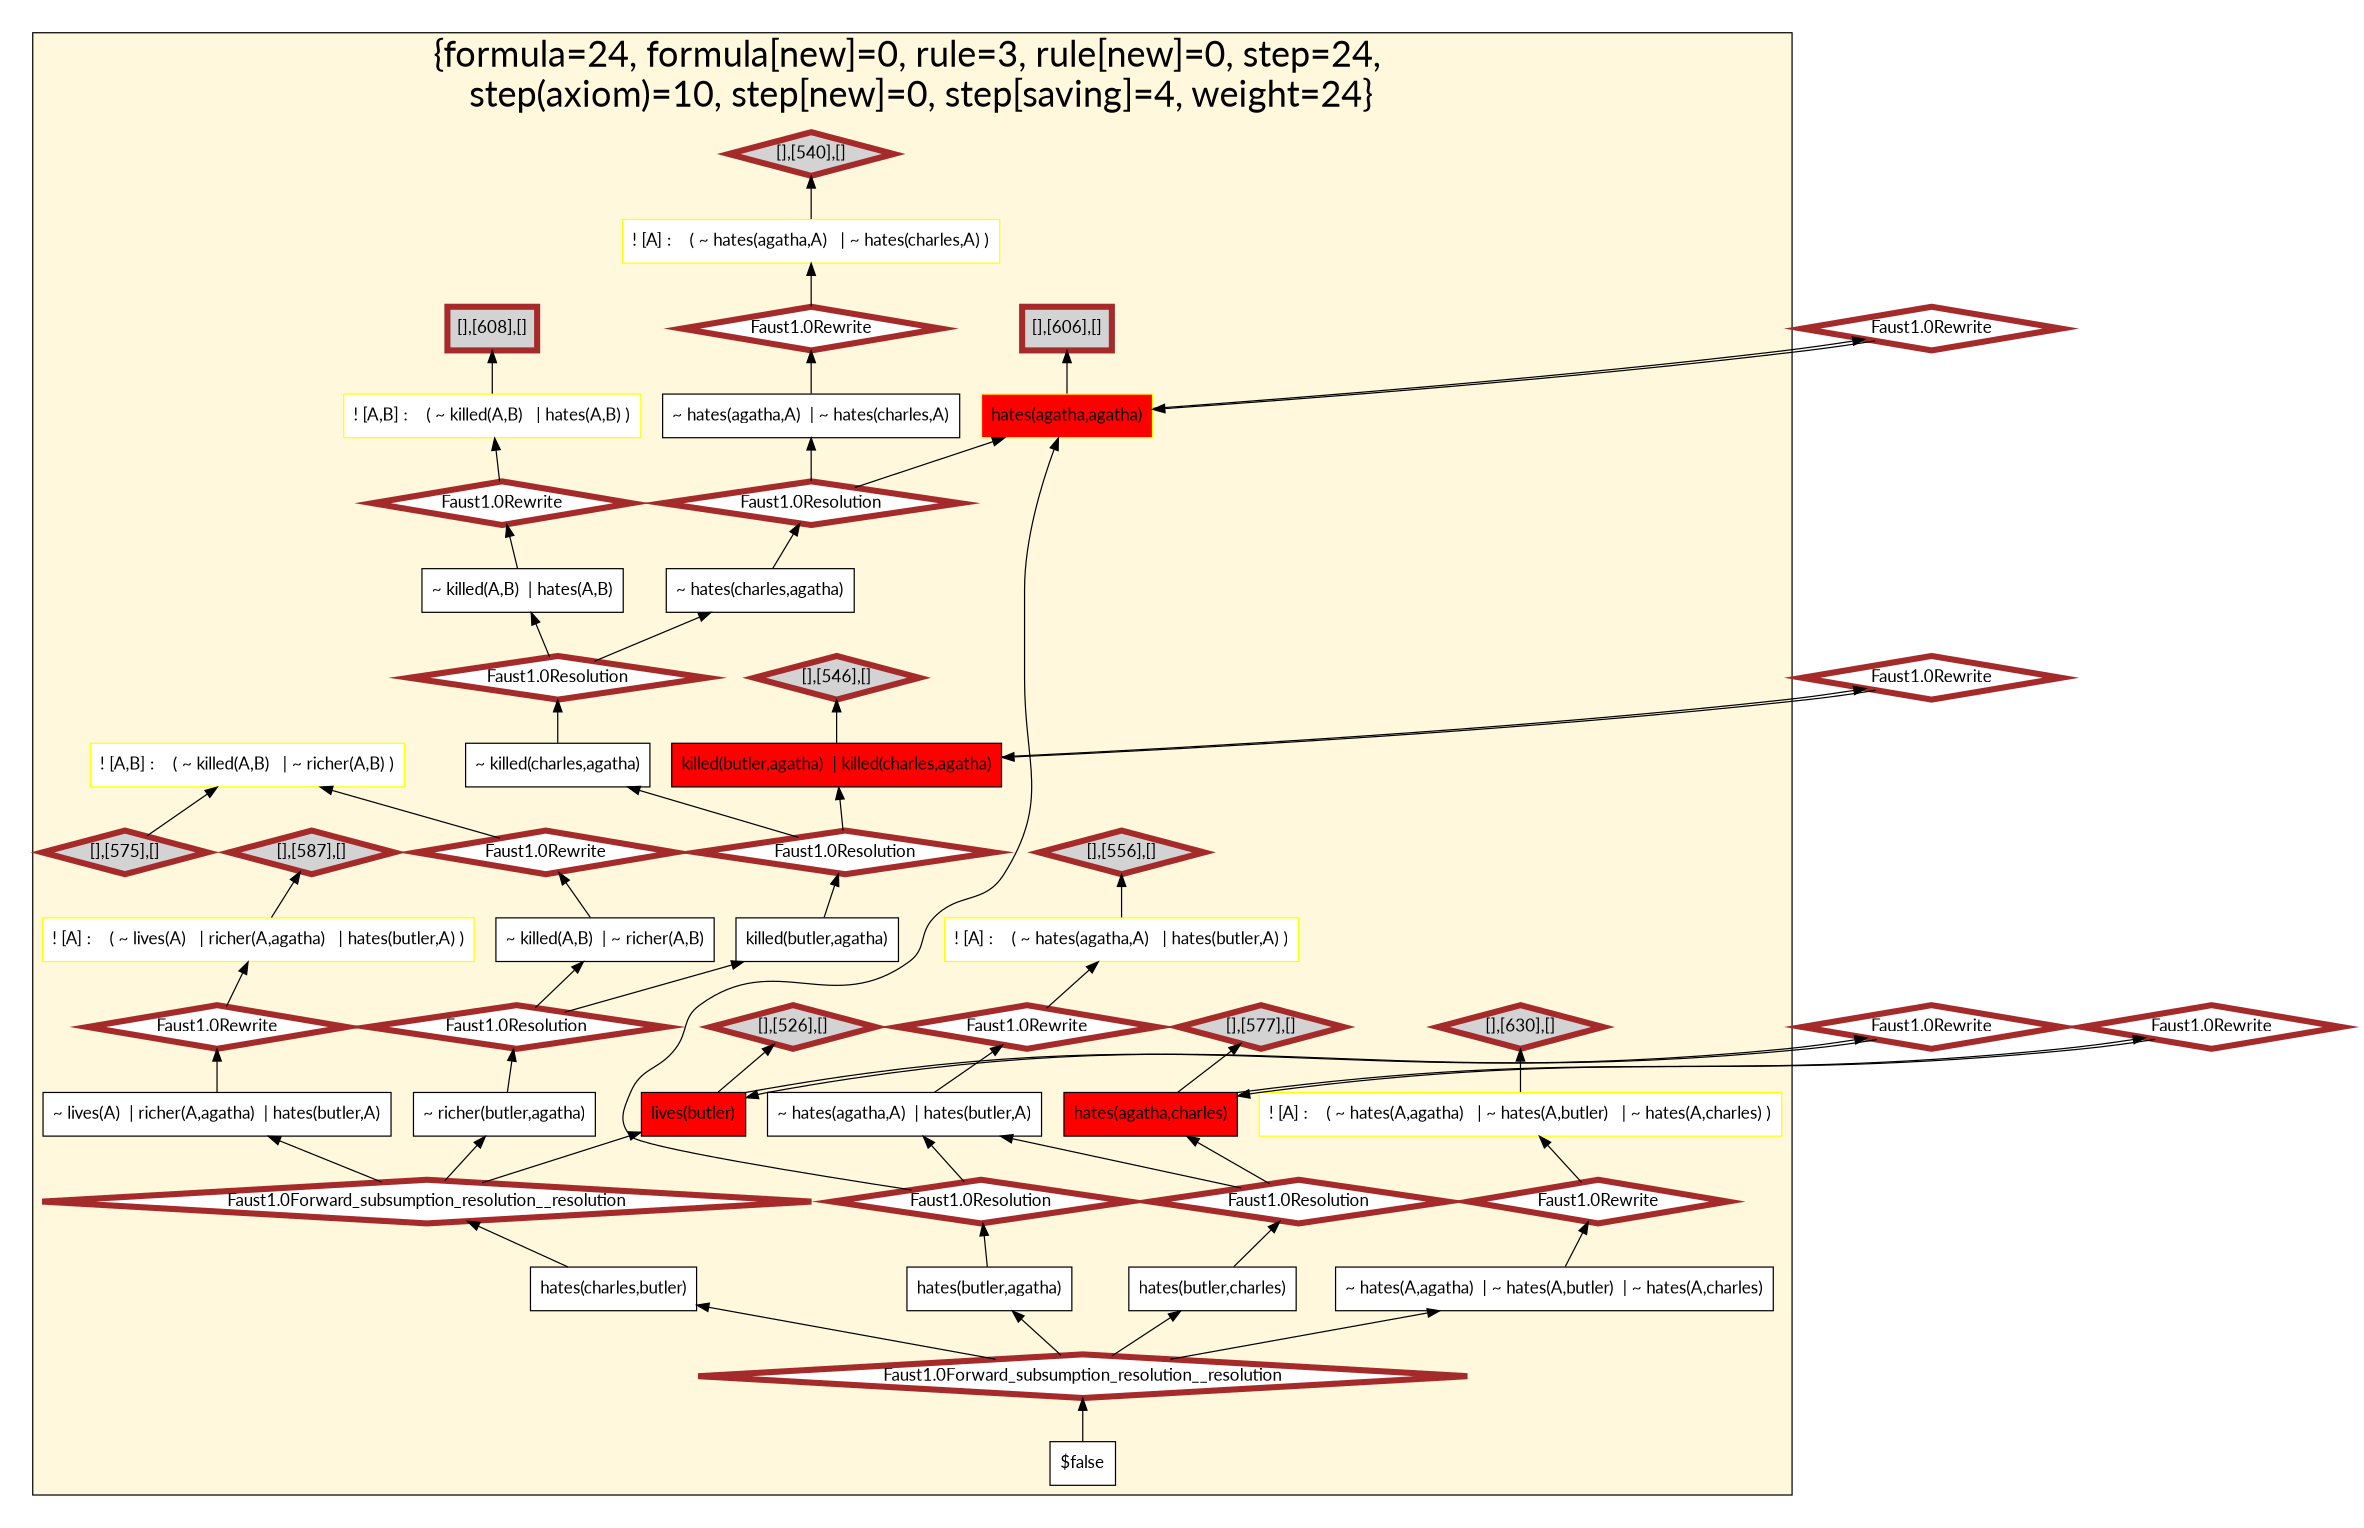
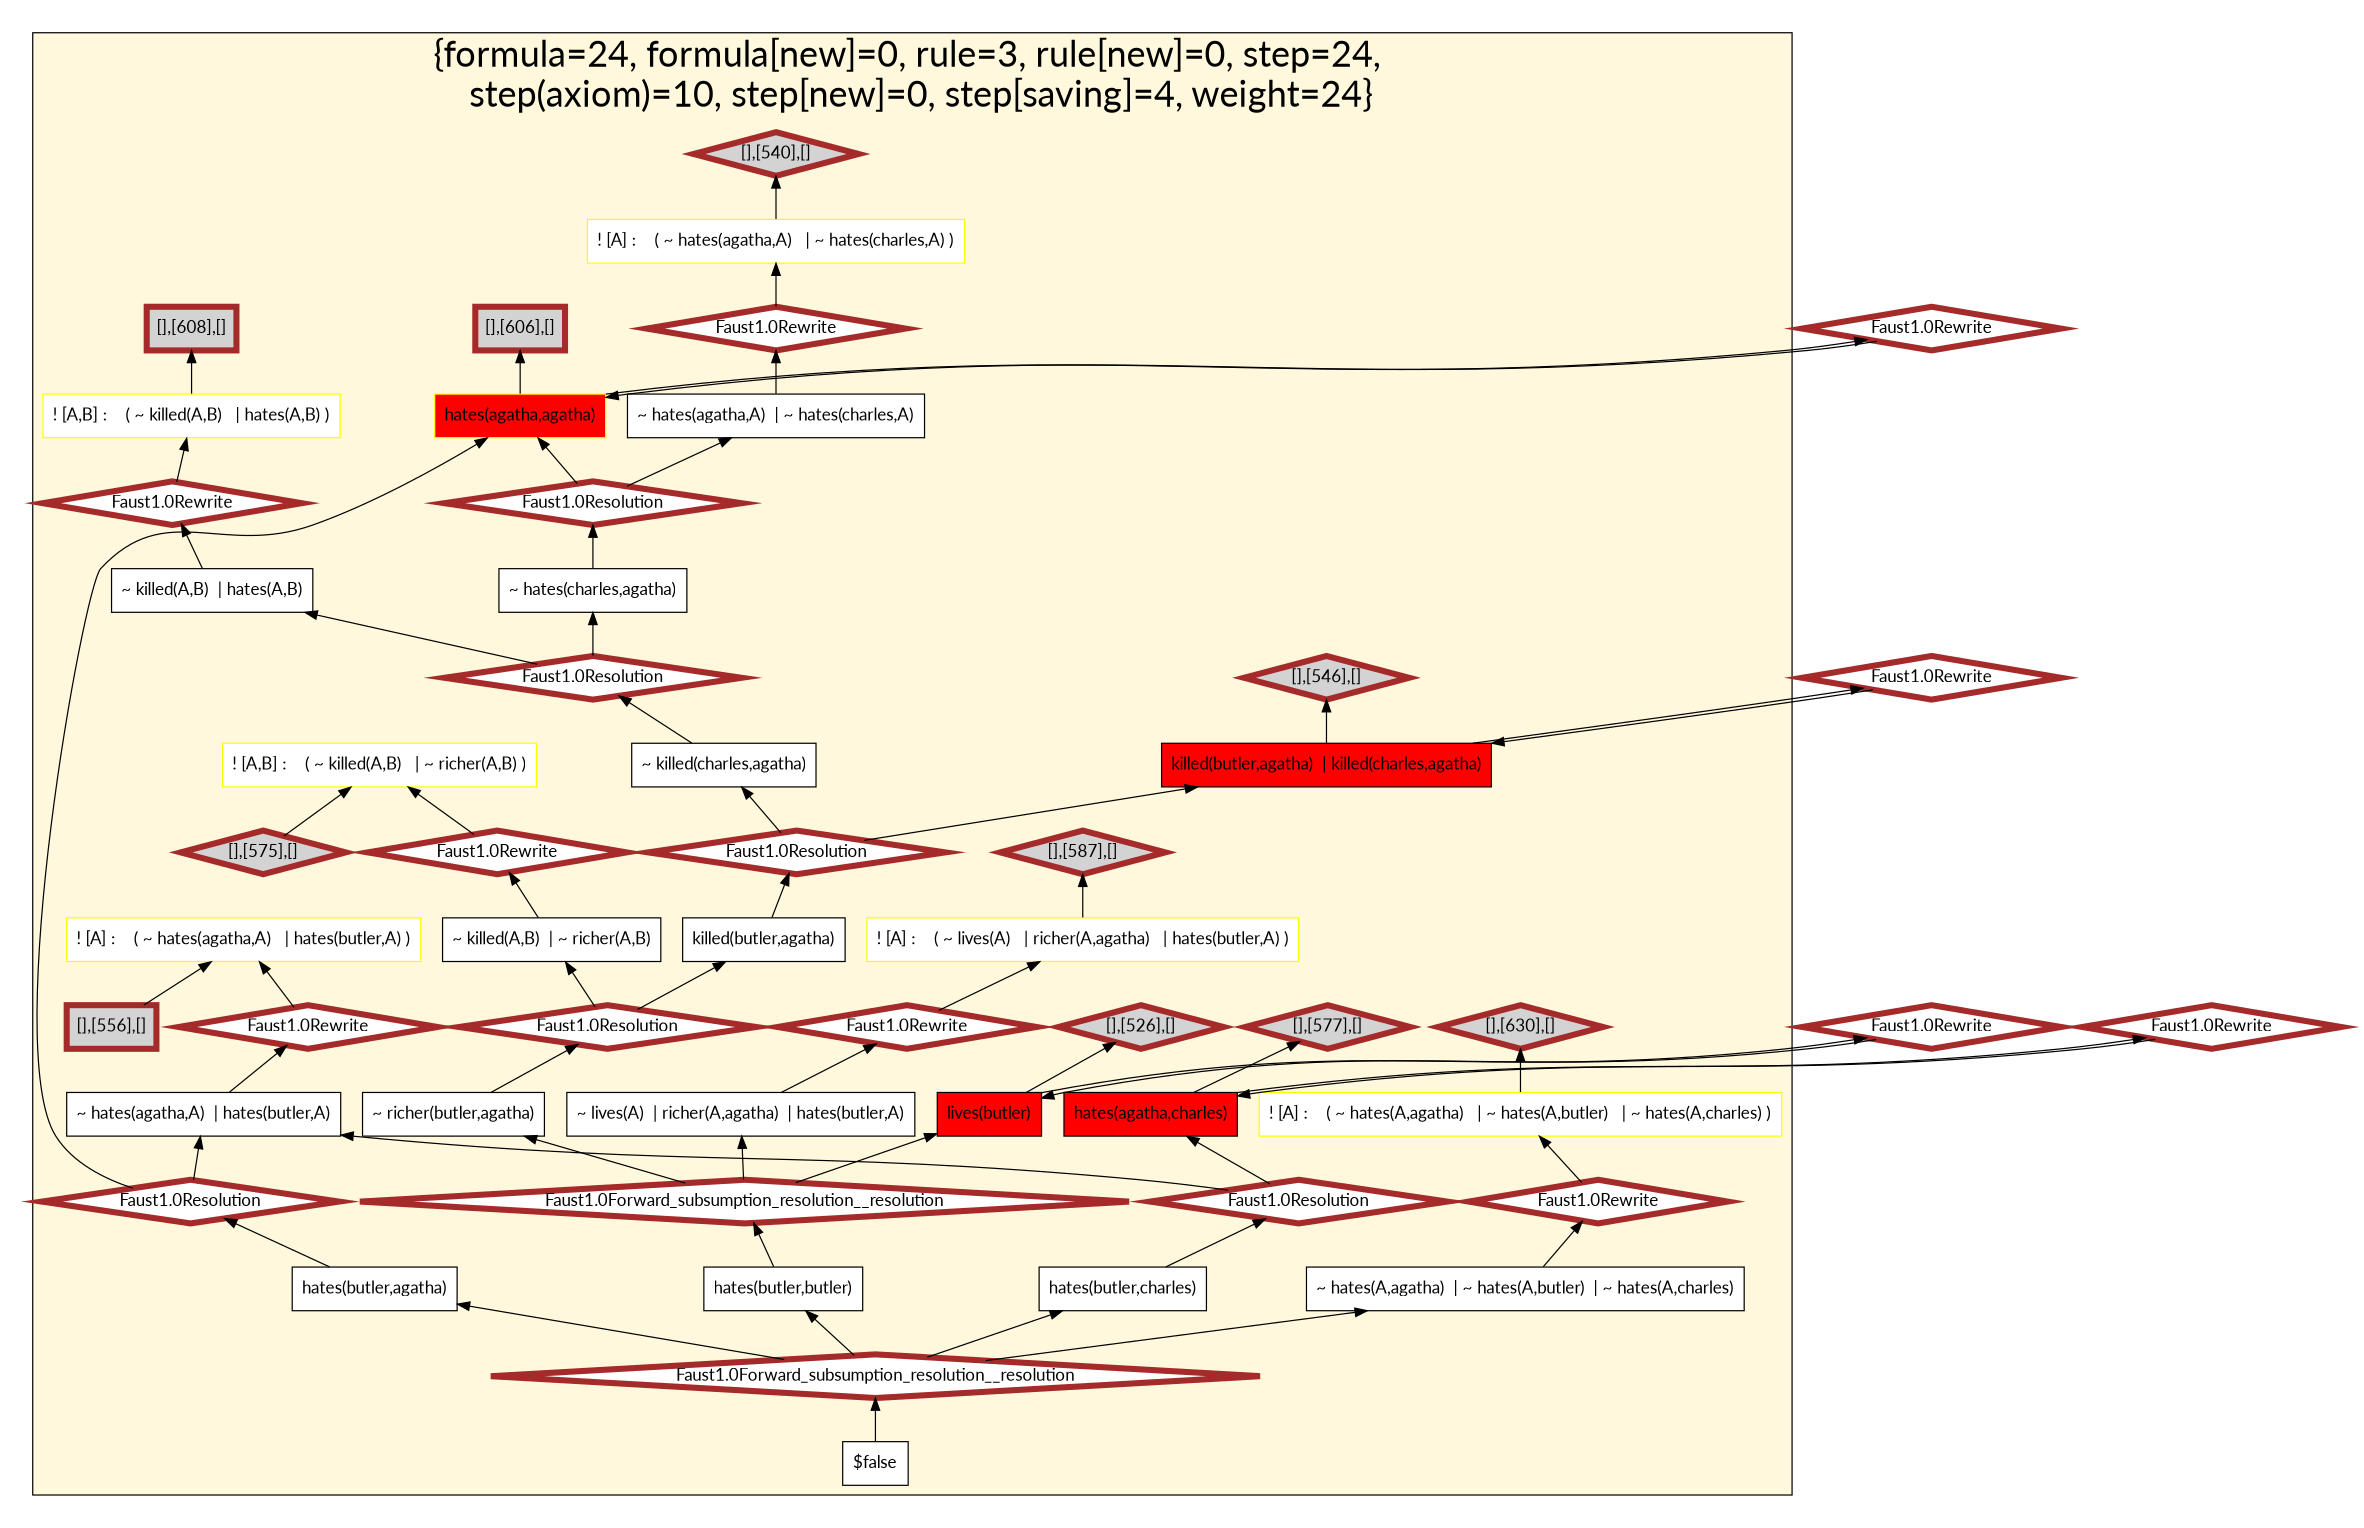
(1122, 852) -> (112, 1027)
(1122, 902) -> (172, 987)
(614, 1289) -> (783, 1289)
